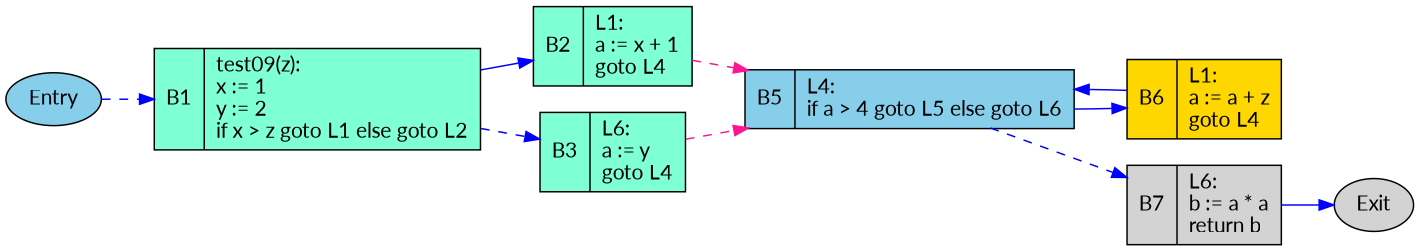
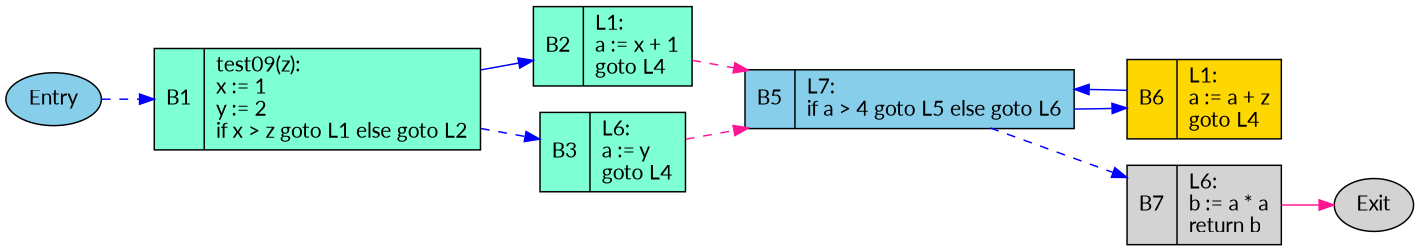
(821, 87) -> (821, 87)
(1300, 205) -> (1300, 205)
